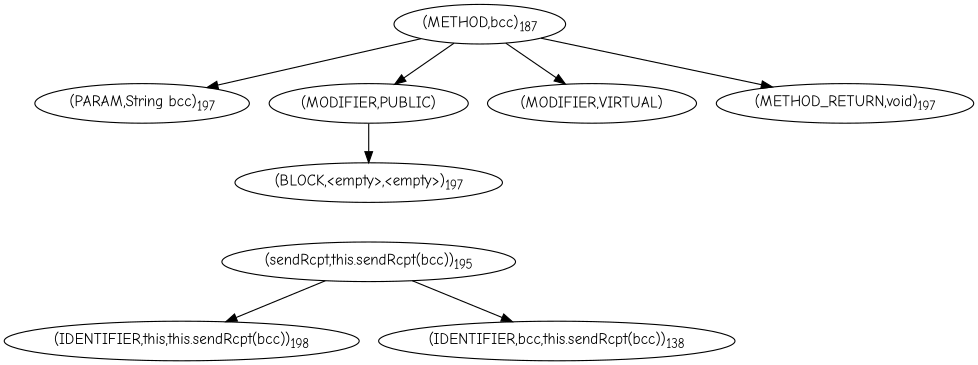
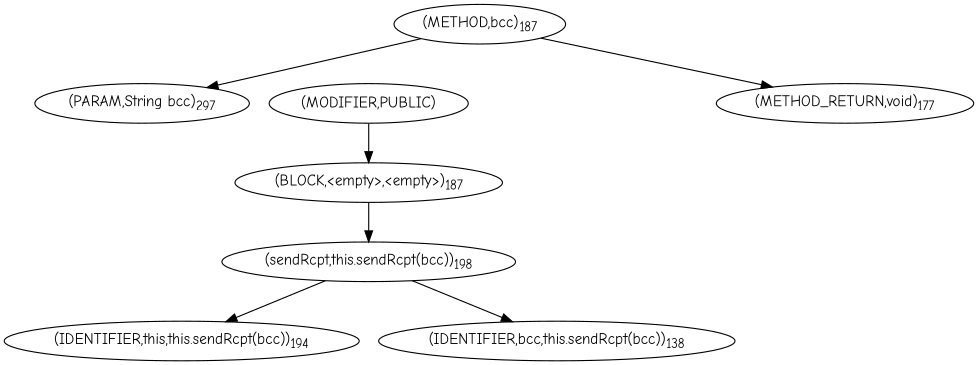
(429, 61) -> none
(206, 102) -> (206, 102)
(926, 102) -> (926, 102)
(592, 103) -> none
(454, 181) -> (454, 181)
none -> (369, 217)
(463, 260) -> (463, 260)
(300, 339) -> (300, 339)
